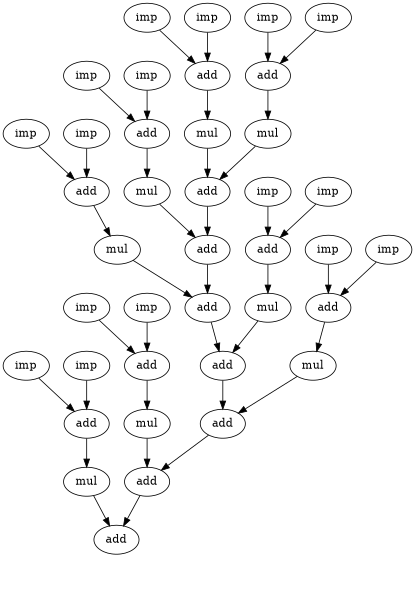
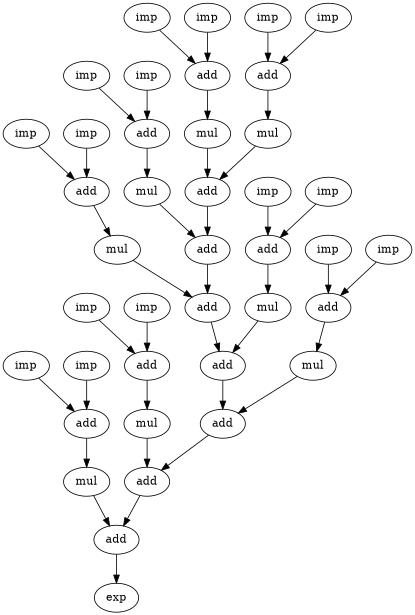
none -> (116, 598)
